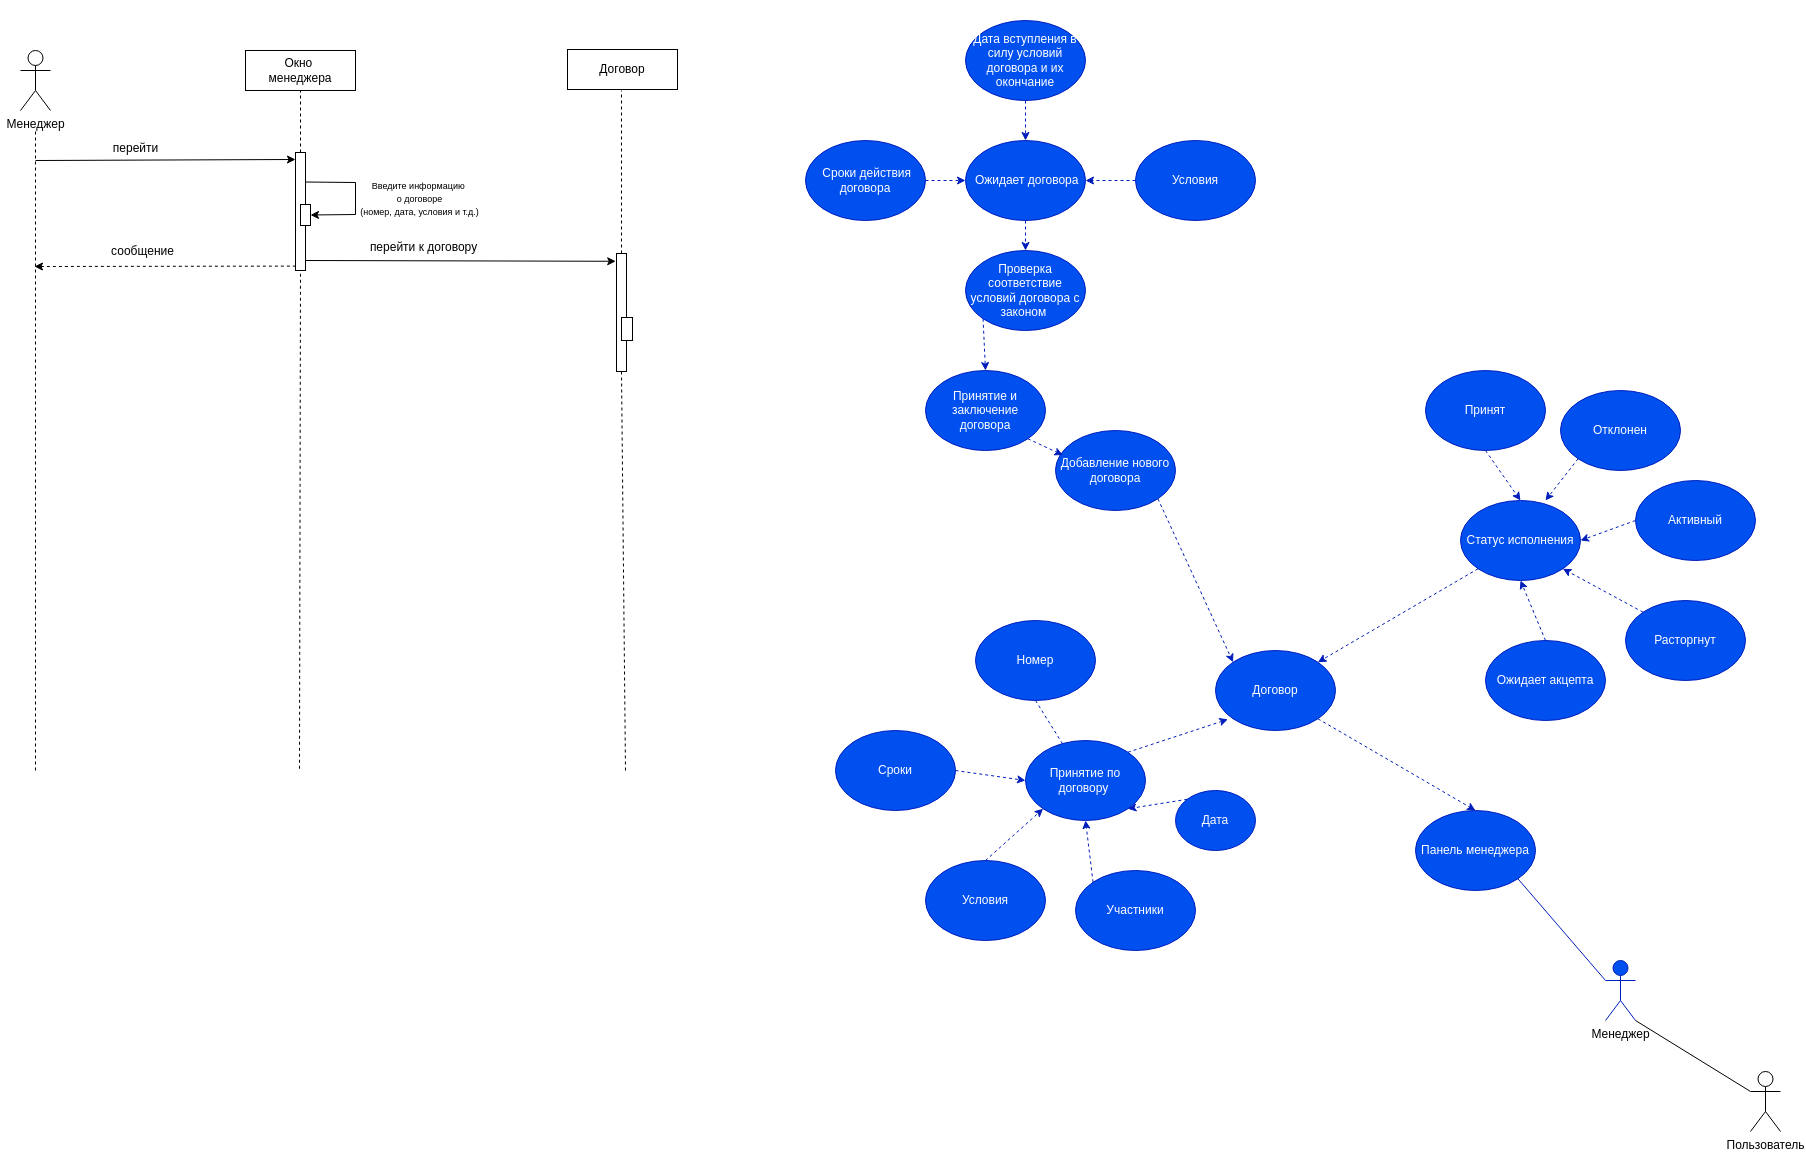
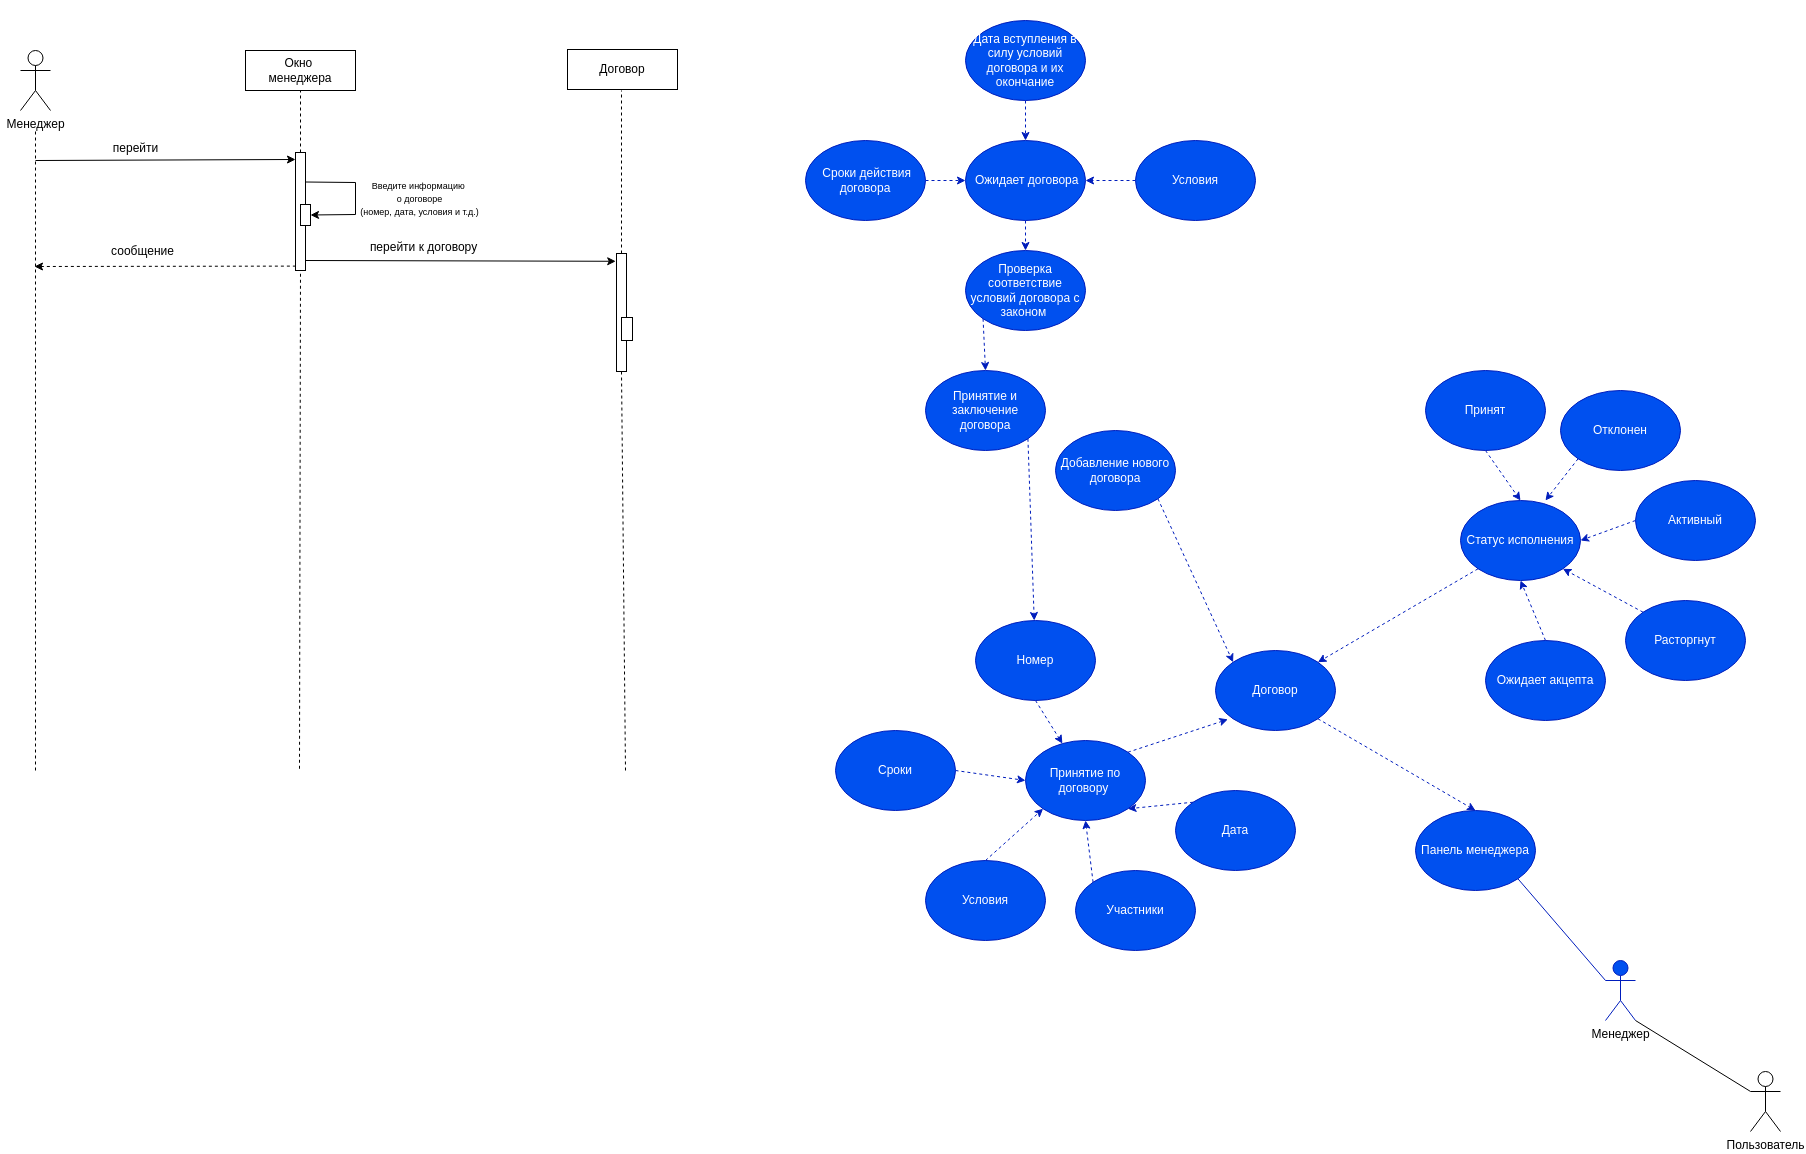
(1042, 446) -> (1031, 526)
(1059, 738) -> (1058, 736)
(1216, 821) -> (1236, 831)
